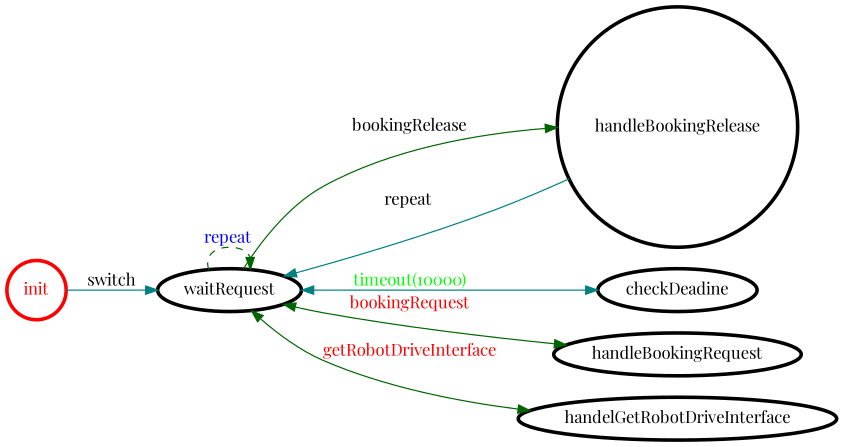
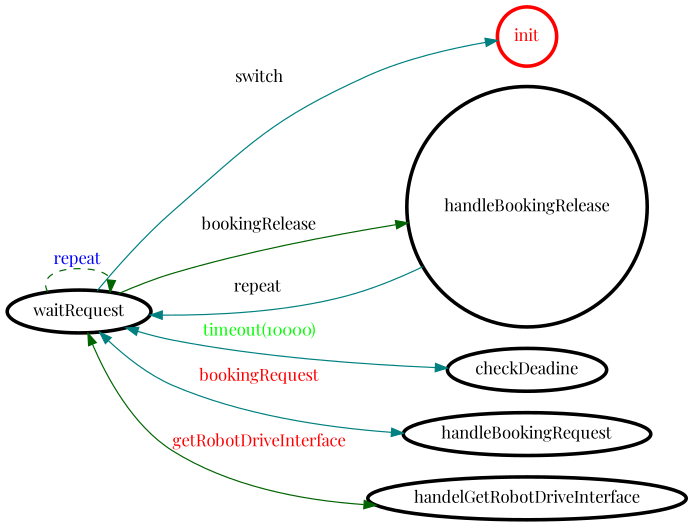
(106, 290) -> (269, 130)
(424, 329) -> (242, 409)
